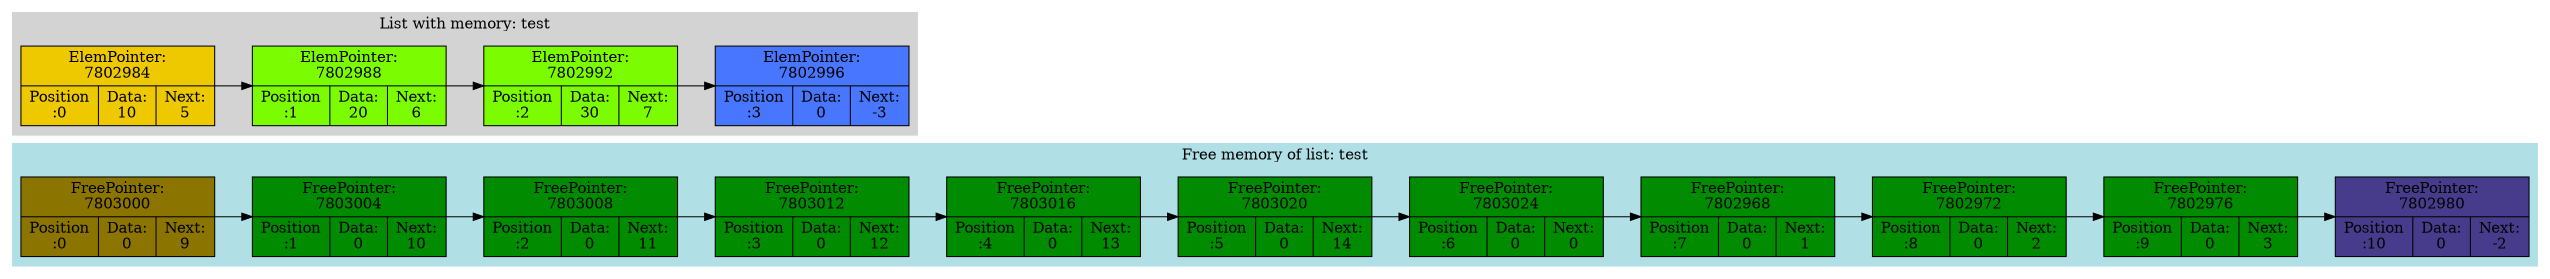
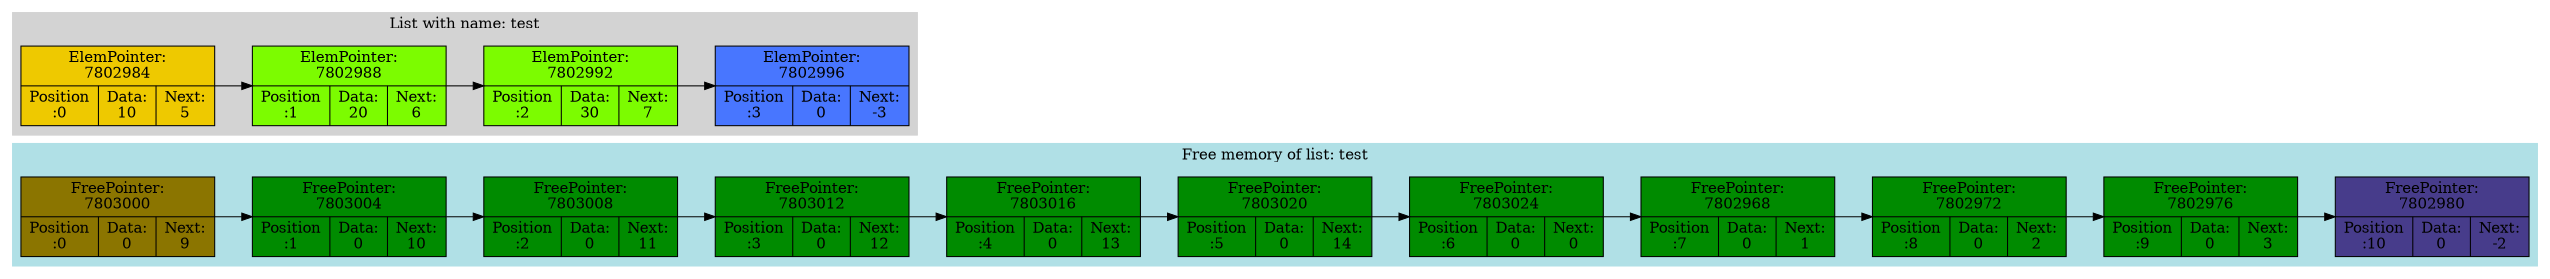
(465, 25) -> (465, 25)
